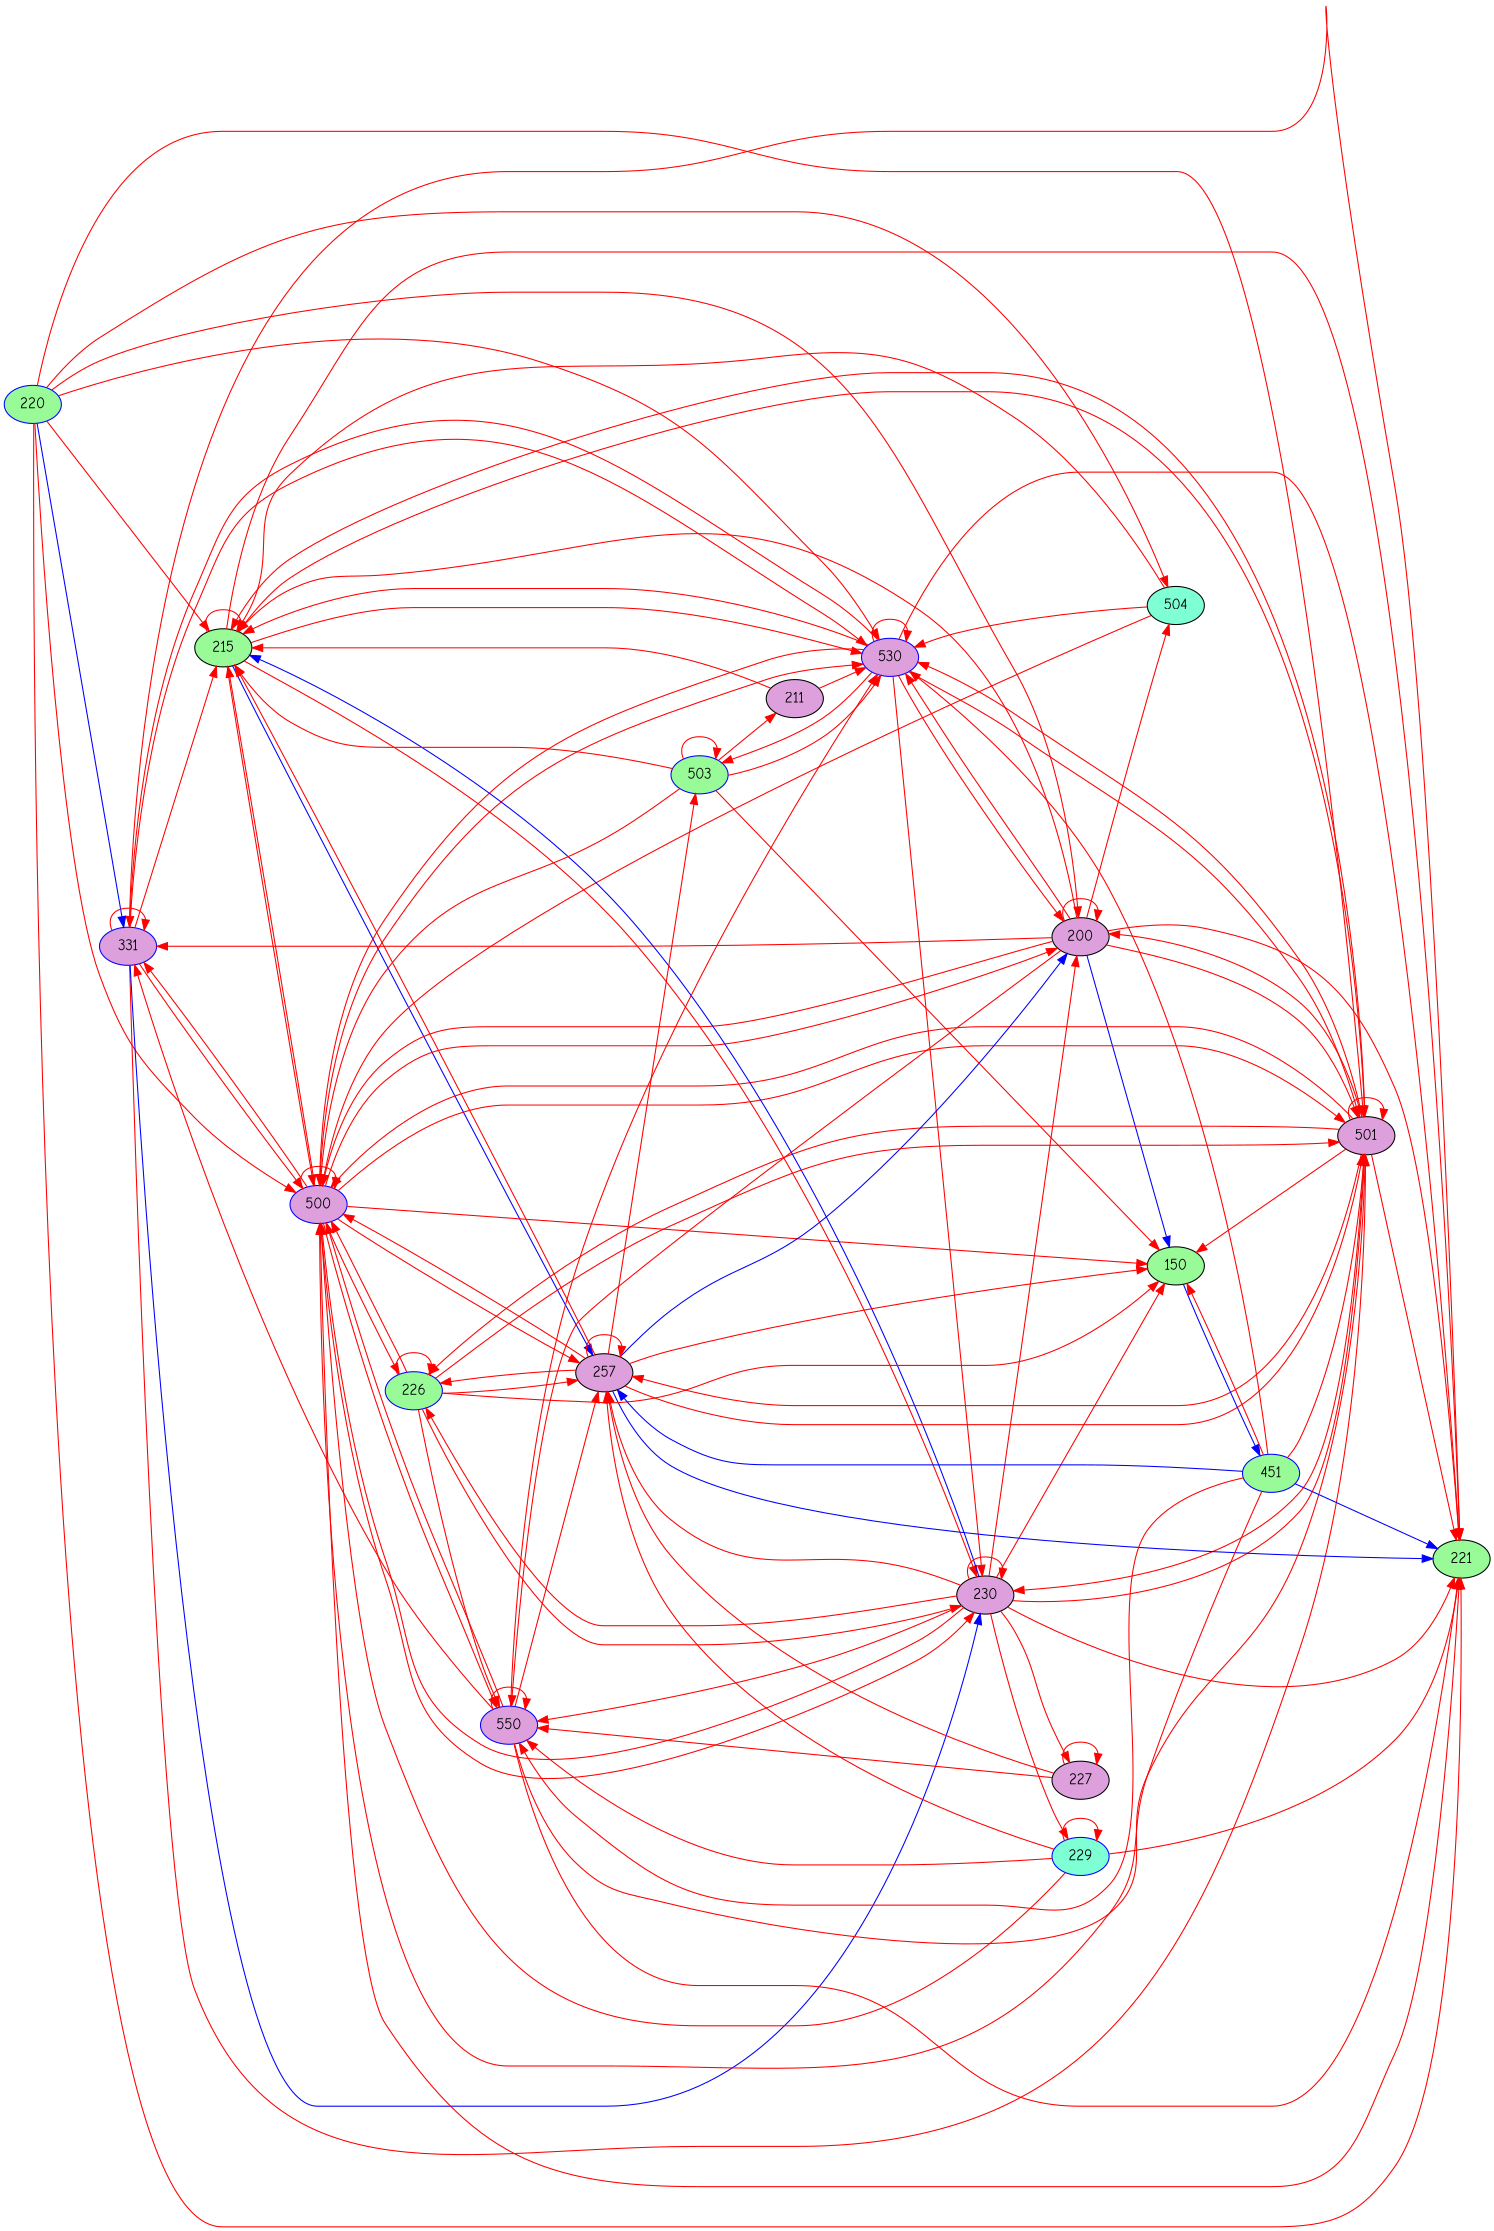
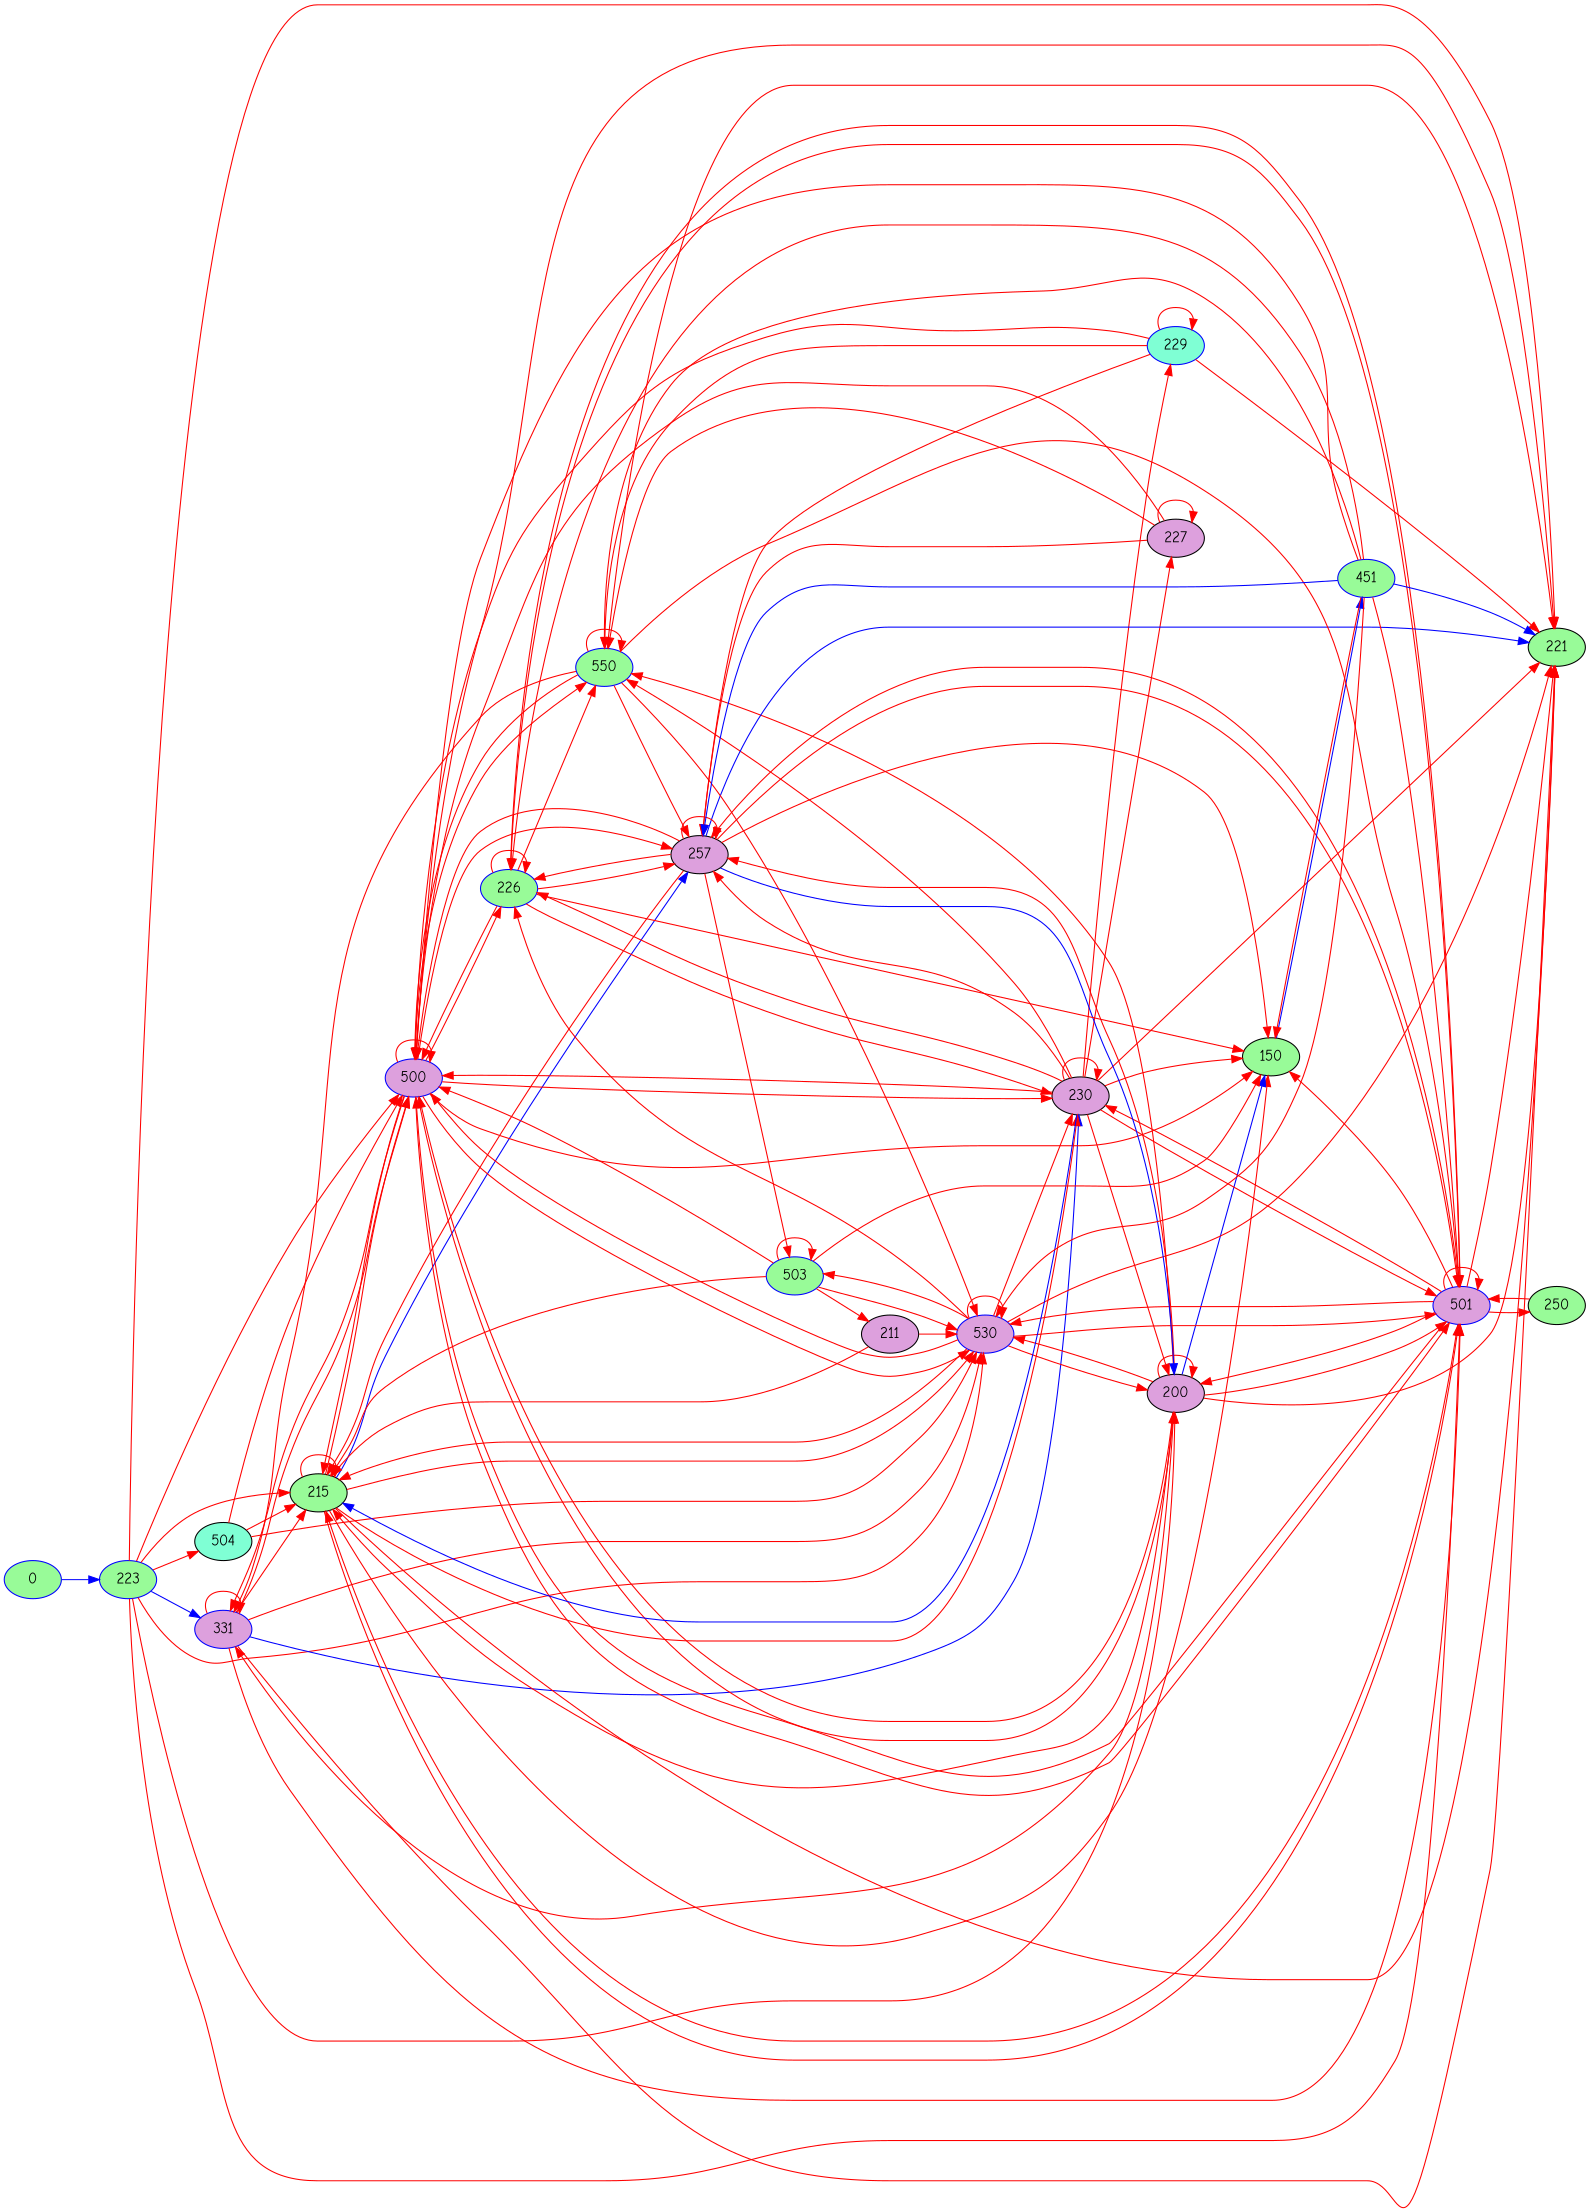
none -> (828, 238)
(33, 404) -> (128, 1580)
(364, 435) -> (709, 1151)
none -> (616, 467)
(1125, 776) -> (1080, 965)
(1366, 1136) -> (1462, 1306)
none -> (1557, 1306)
none -> (33, 1580)
(509, 1725) -> (604, 667)
none -> (1015, 1901)
